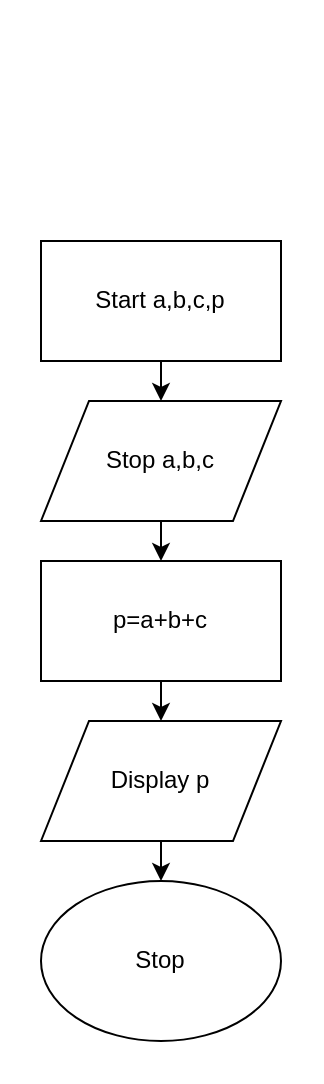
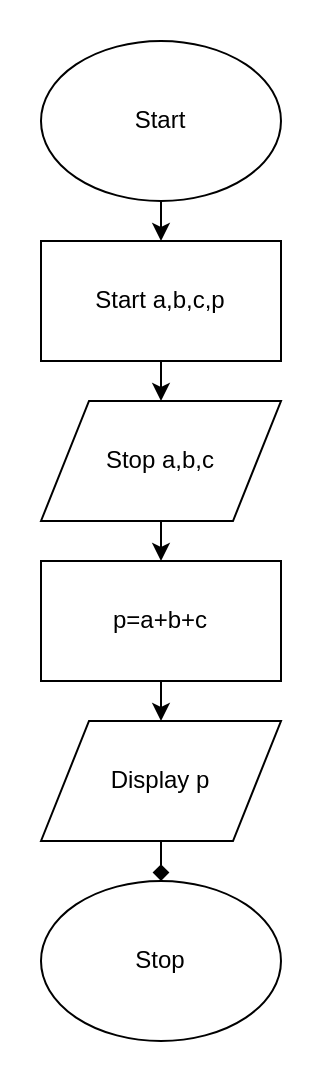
none -> (161, 121)
none -> (161, 214)
(161, 866) -> (161, 865)
